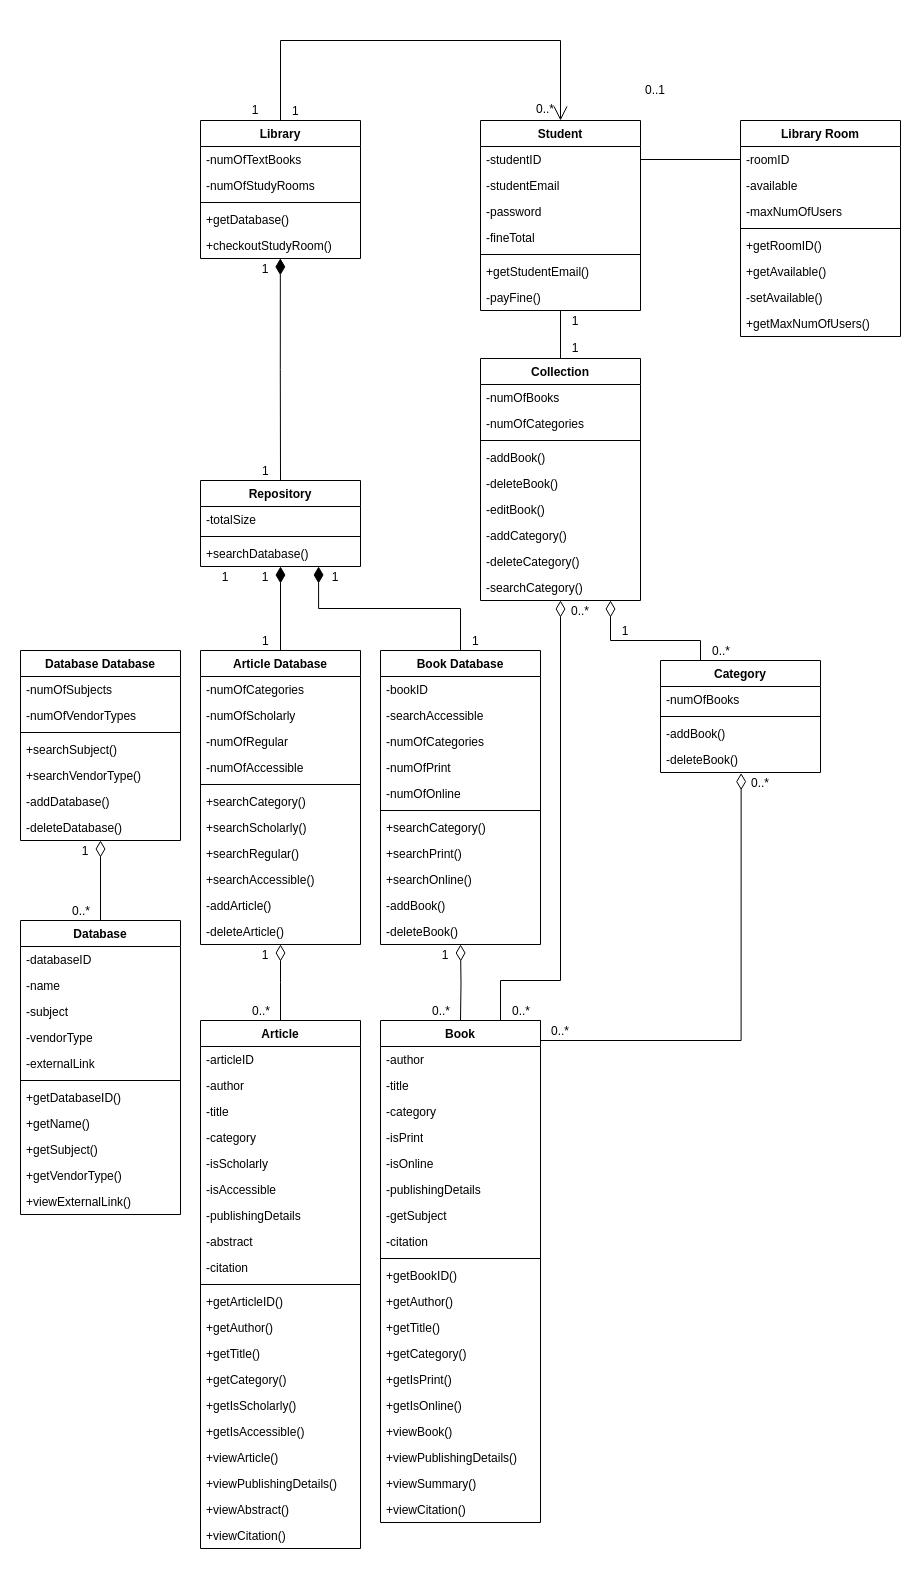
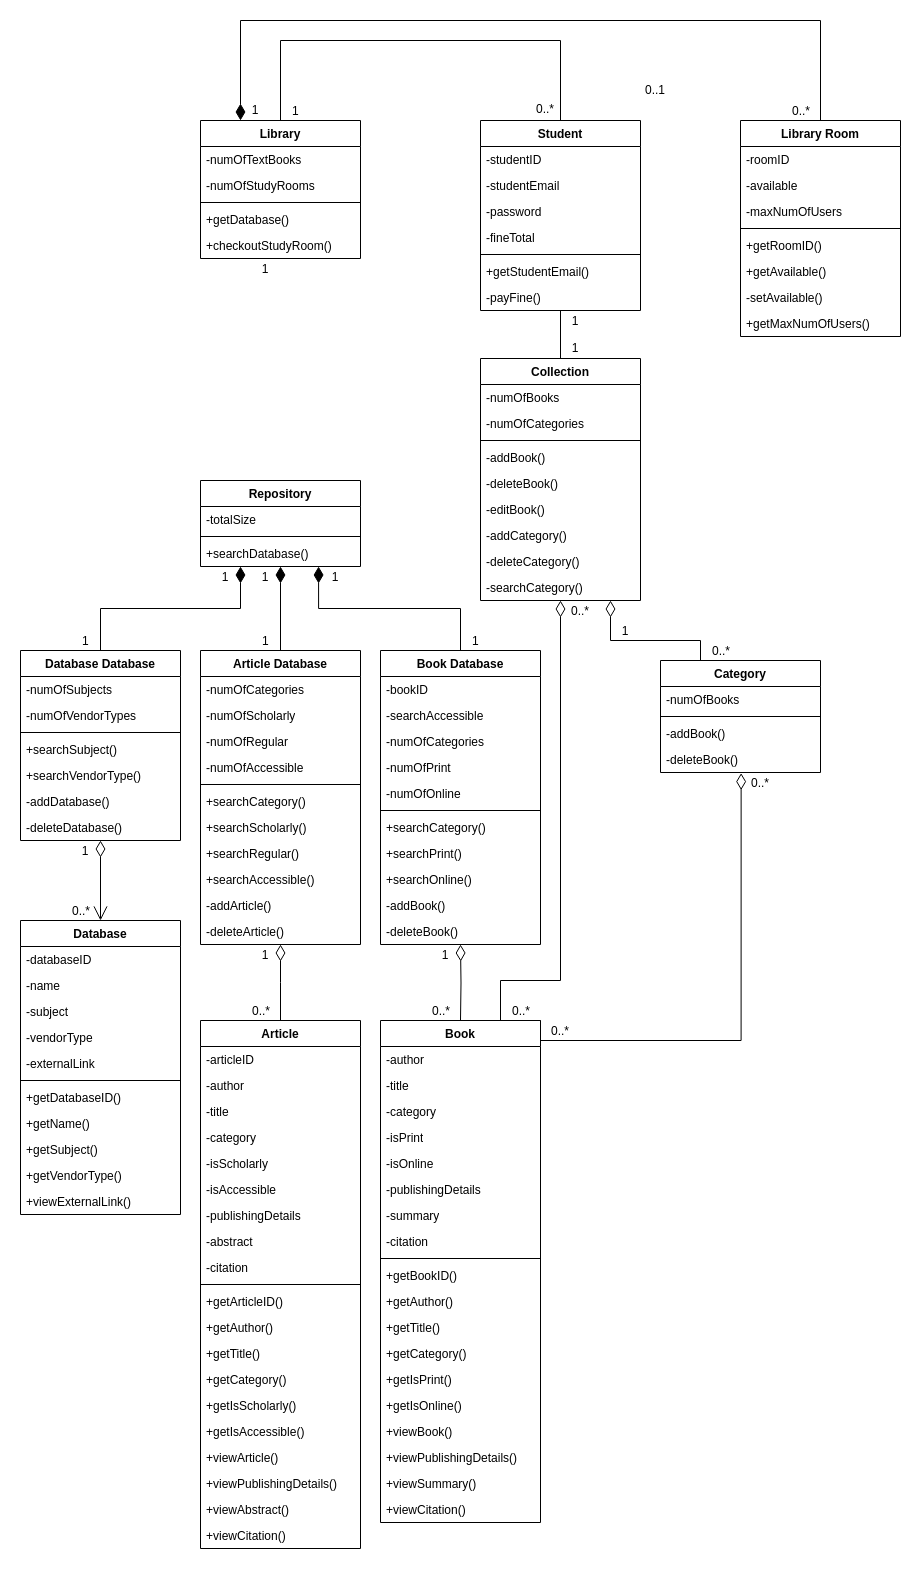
none -> (539, 21)
(561, 115) -> (561, 115)
(690, 160) -> none
(280, 378) -> none
none -> (163, 609)
(101, 915) -> (101, 915)
(423, 1217) -> (413, 1217)
